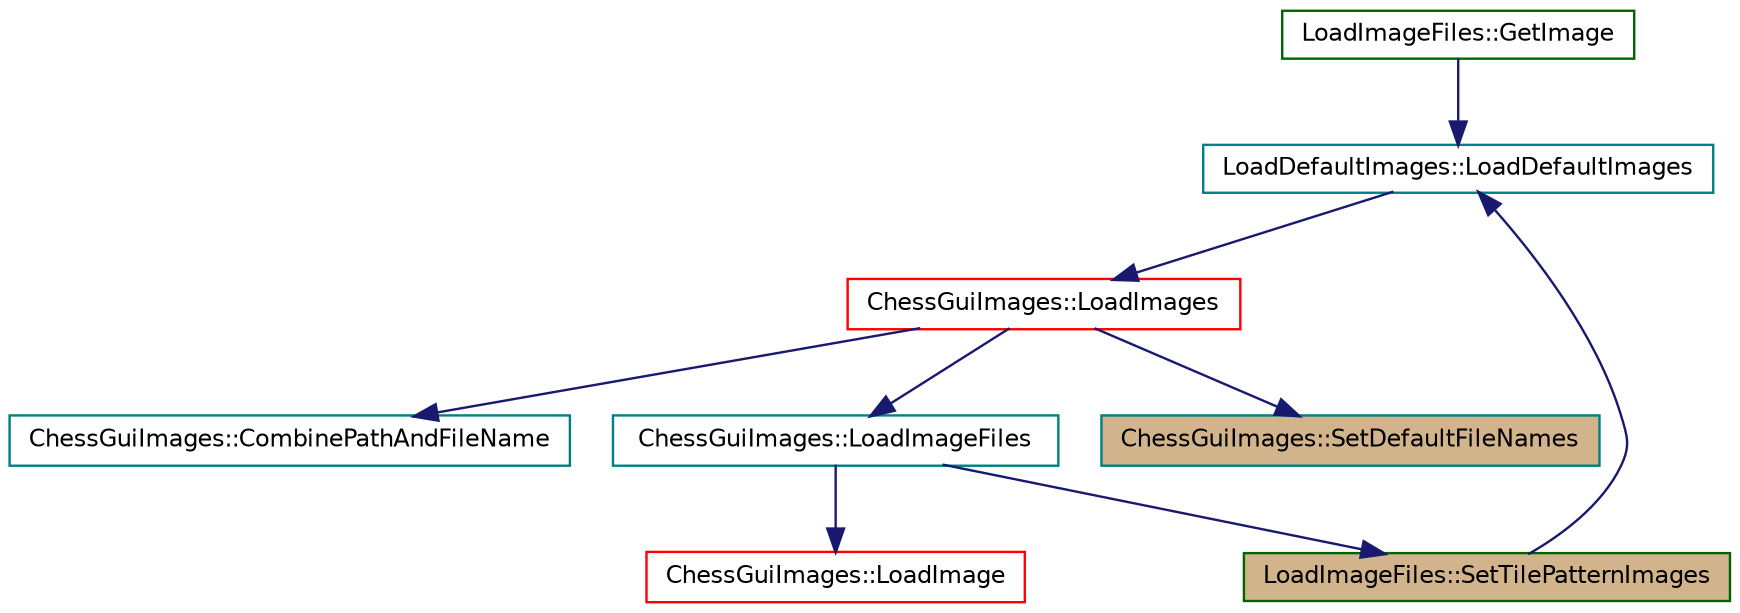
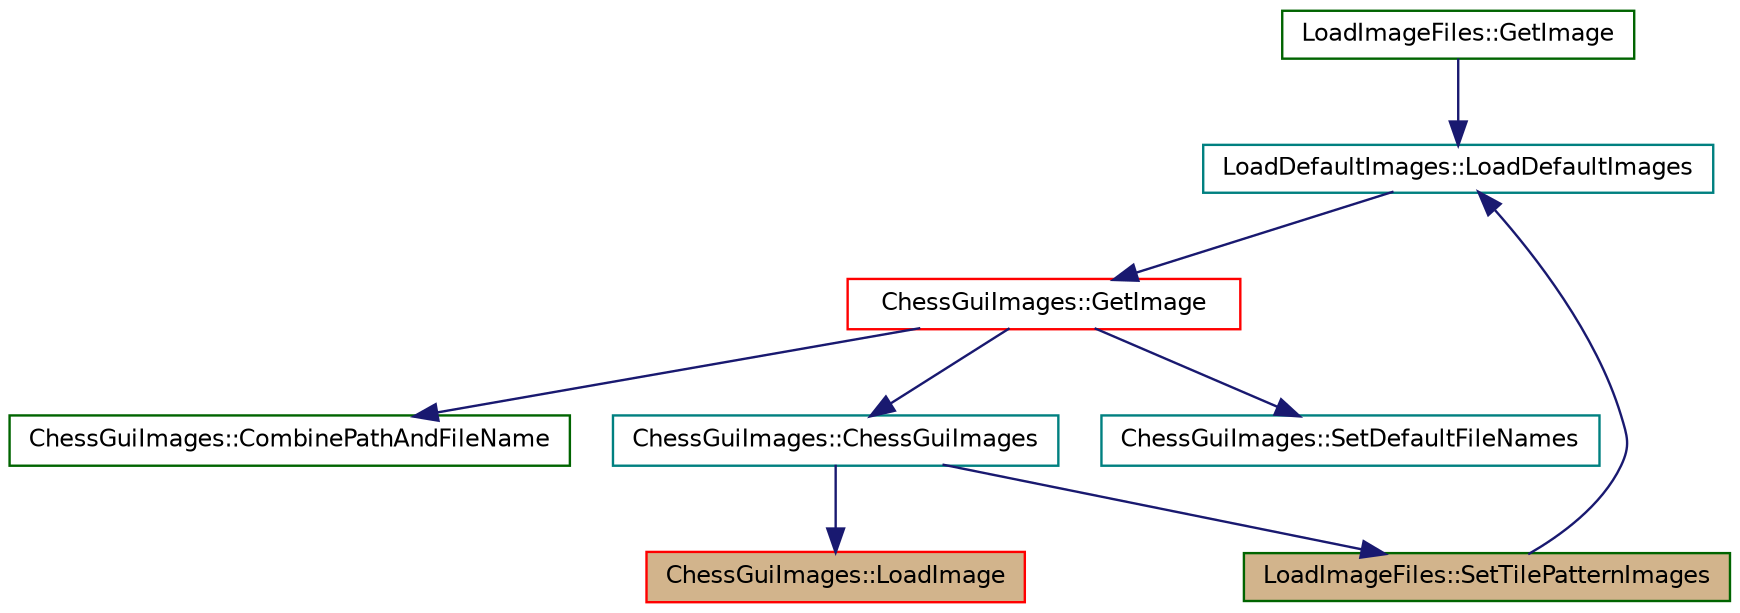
(1044, 304) -> (1044, 304)
(290, 441) -> (290, 441)
(836, 441) -> (836, 441)
(1350, 441) -> (1350, 441)
(836, 577) -> (836, 577)
